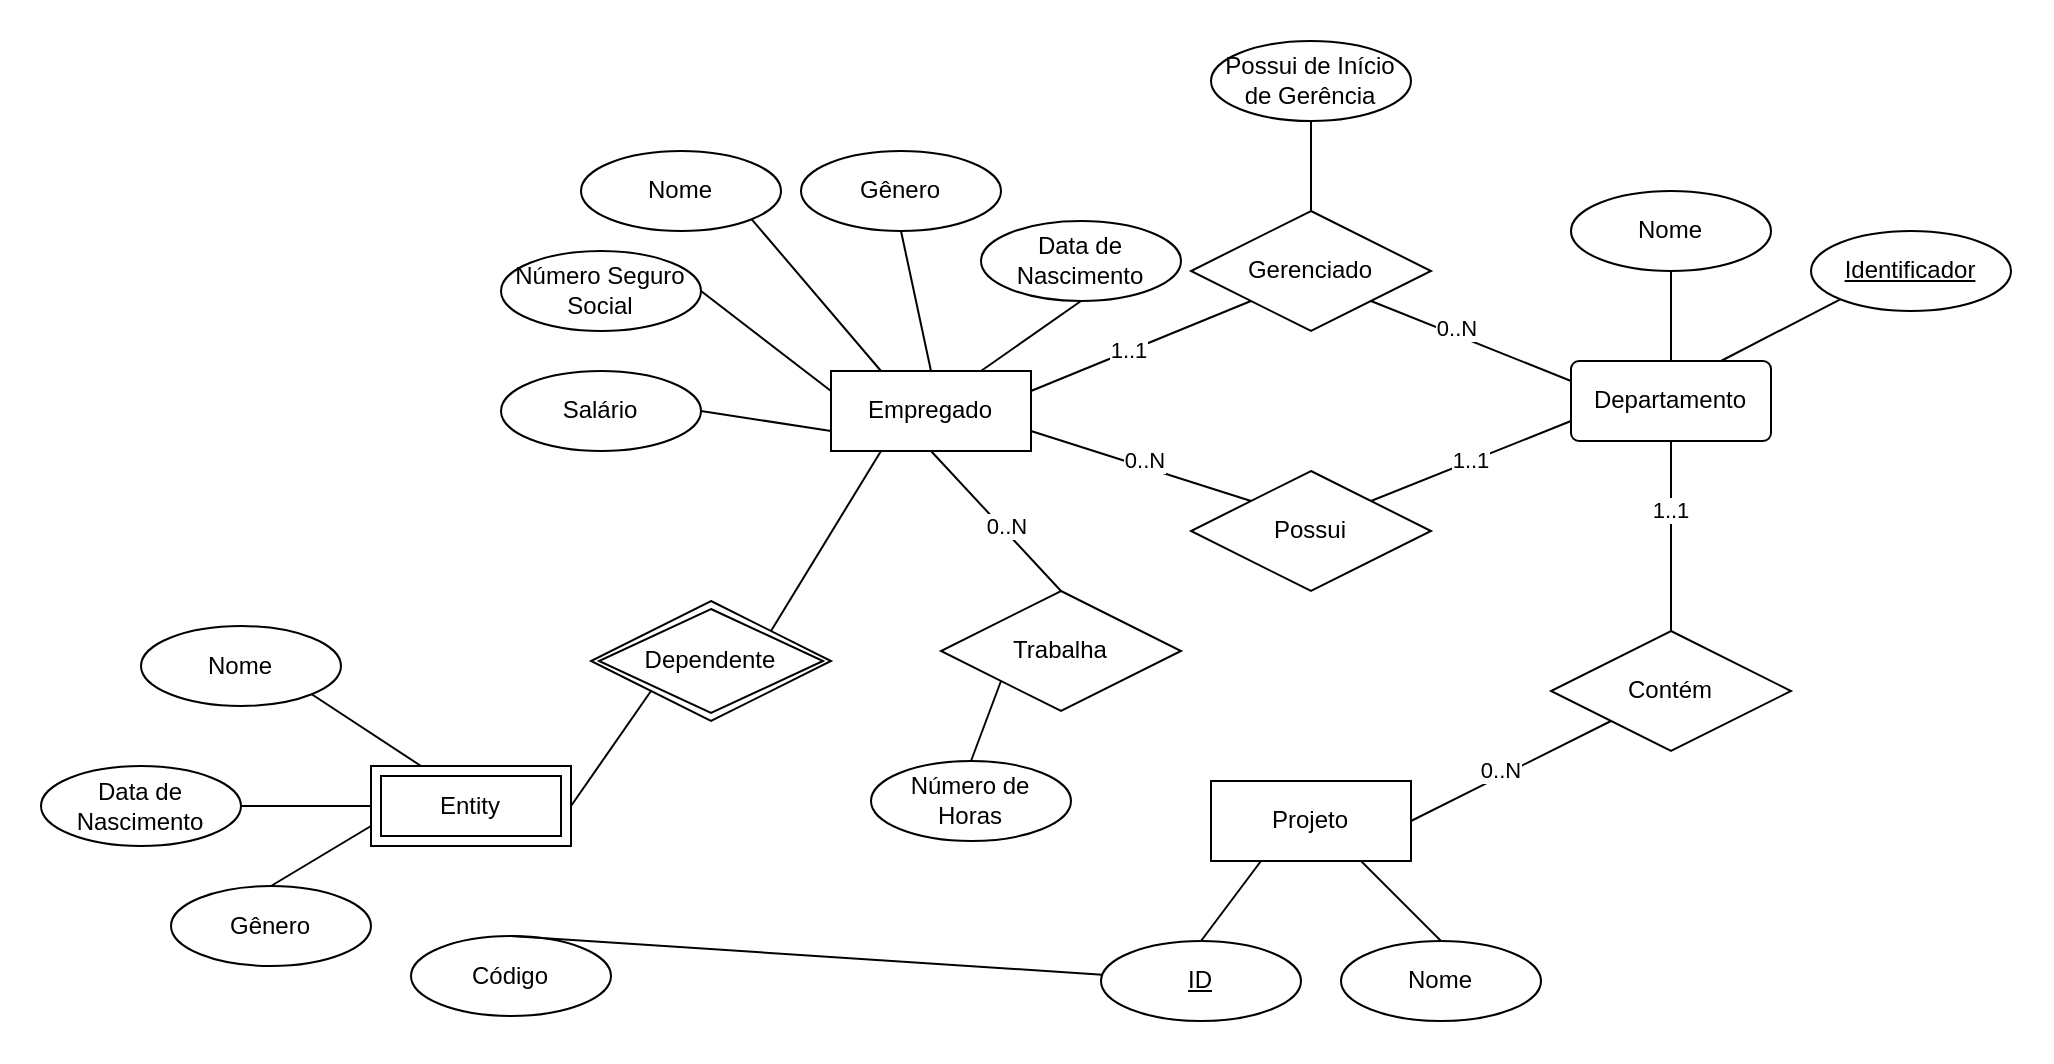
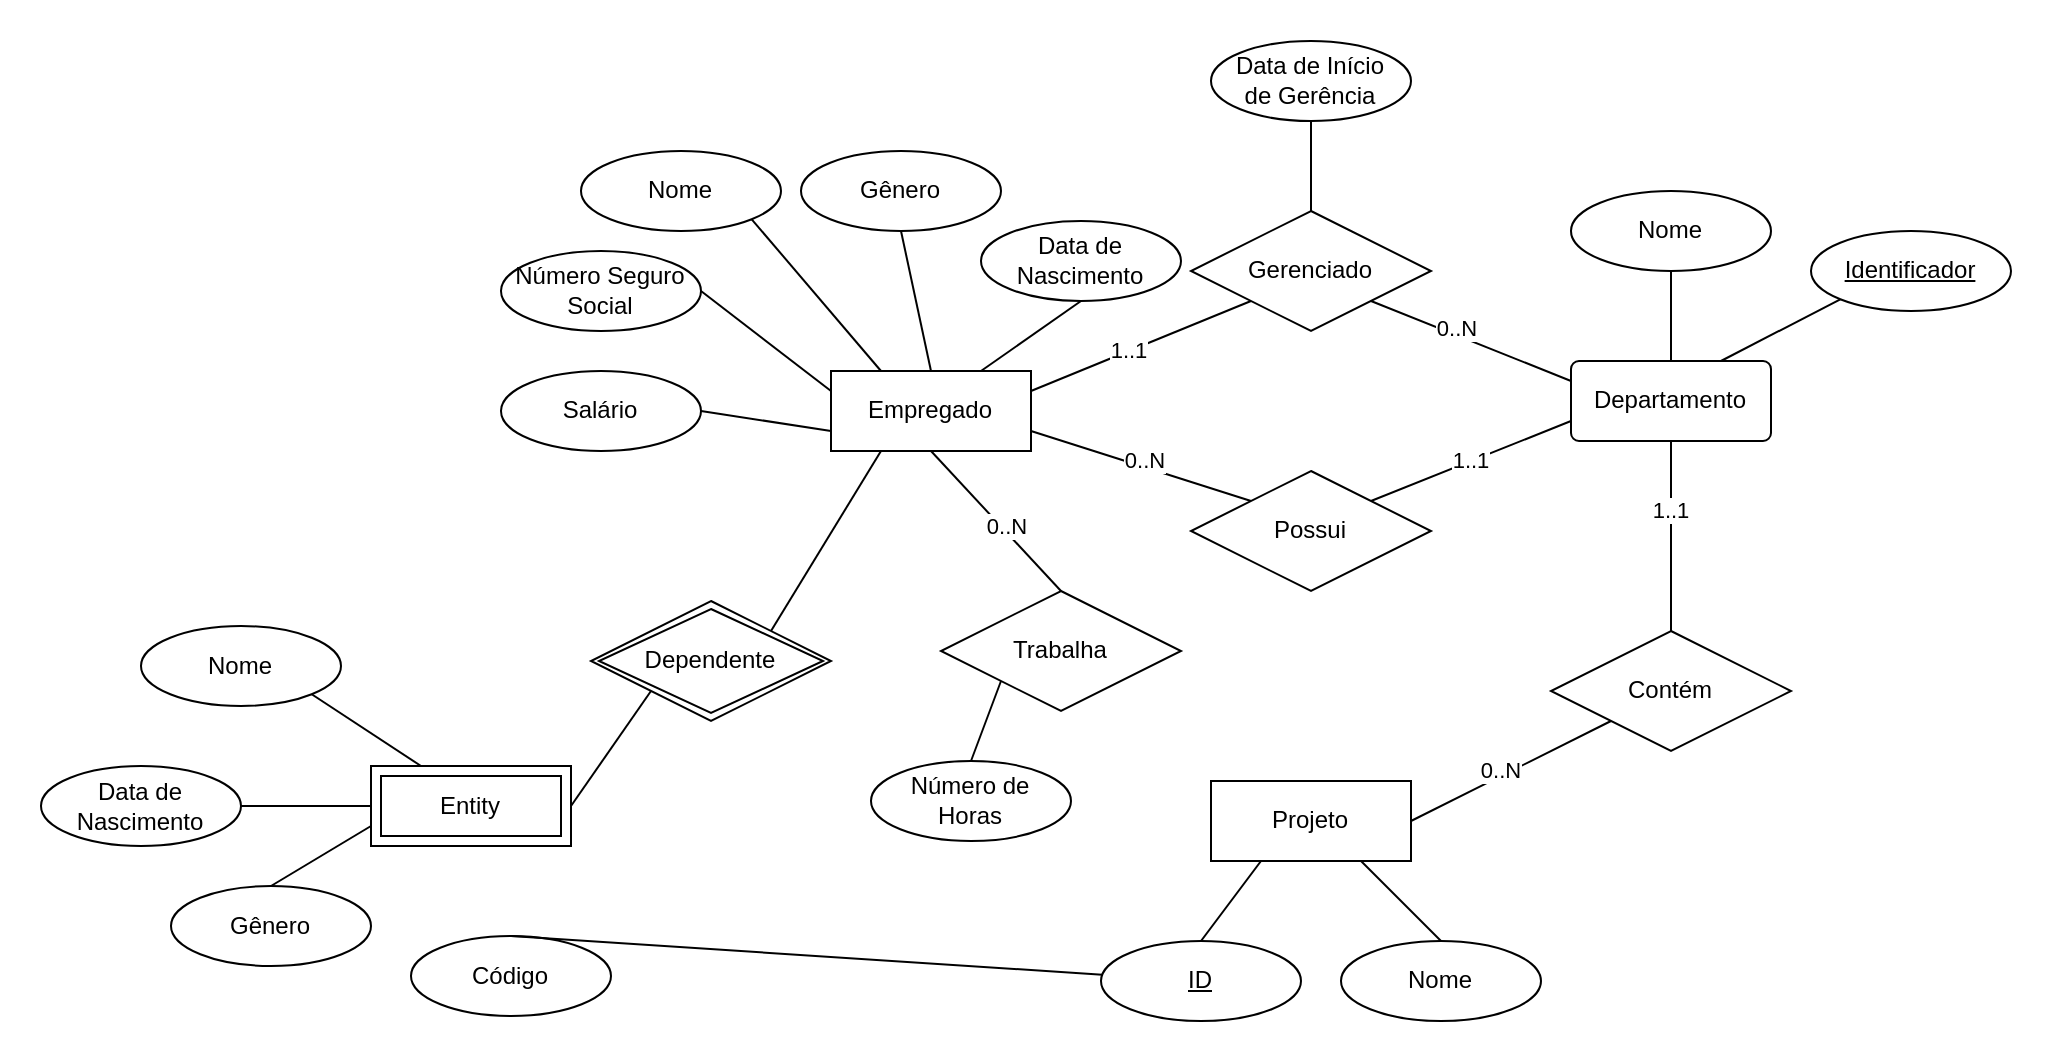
(1311, 81) -> (1311, 81)
